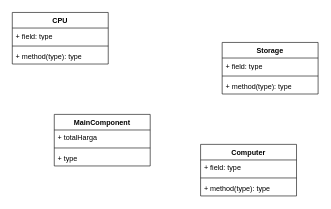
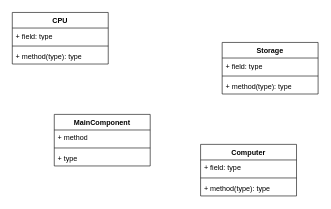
(80, 138) -> (73, 138)
